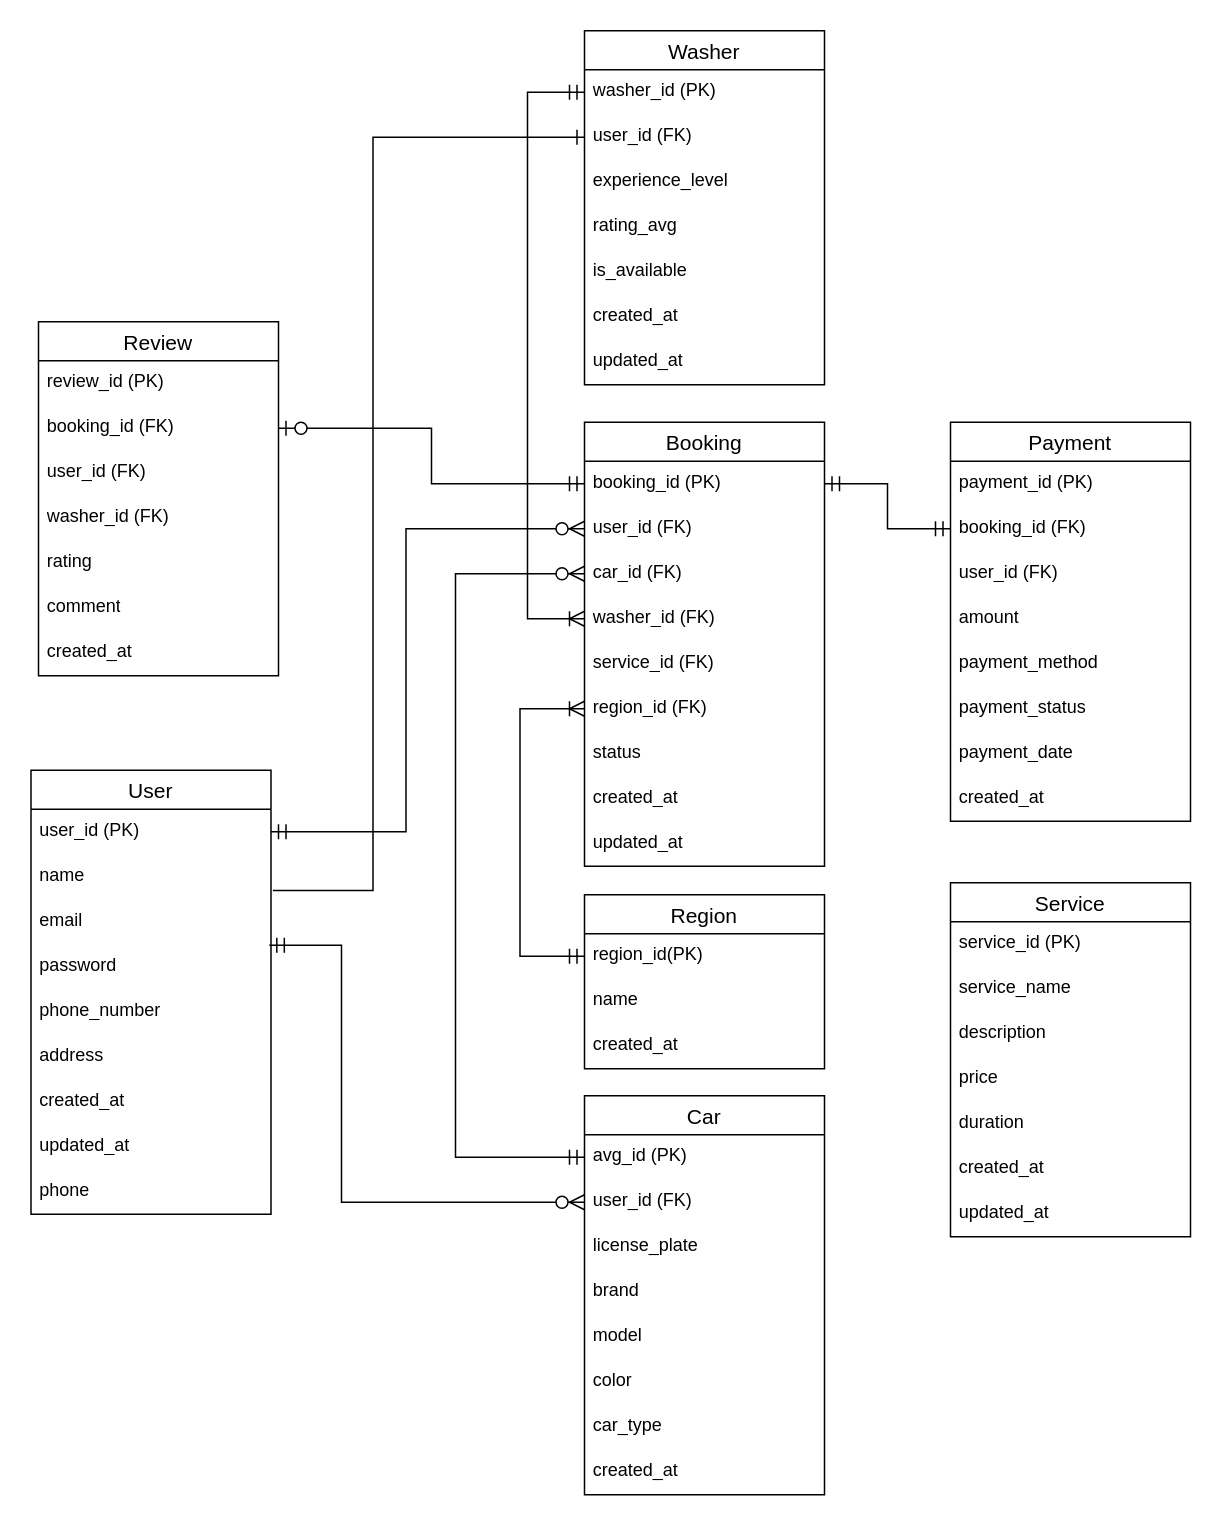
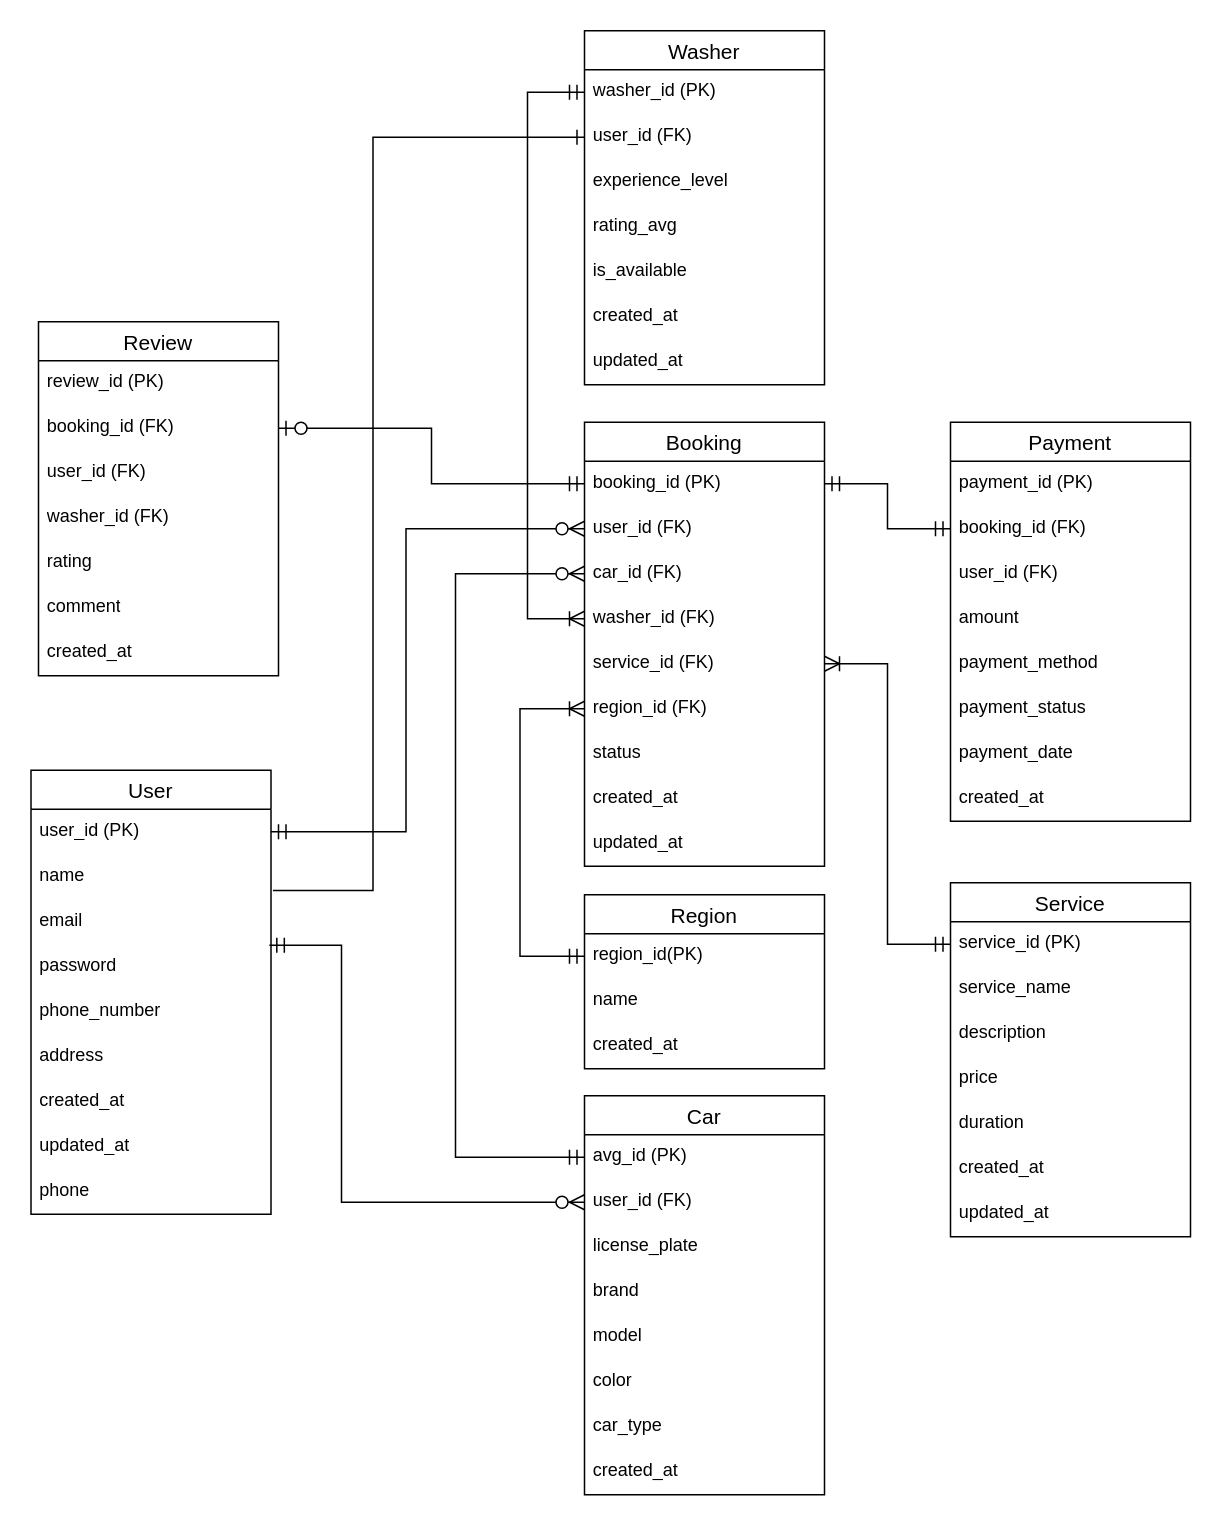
none -> (887, 804)
